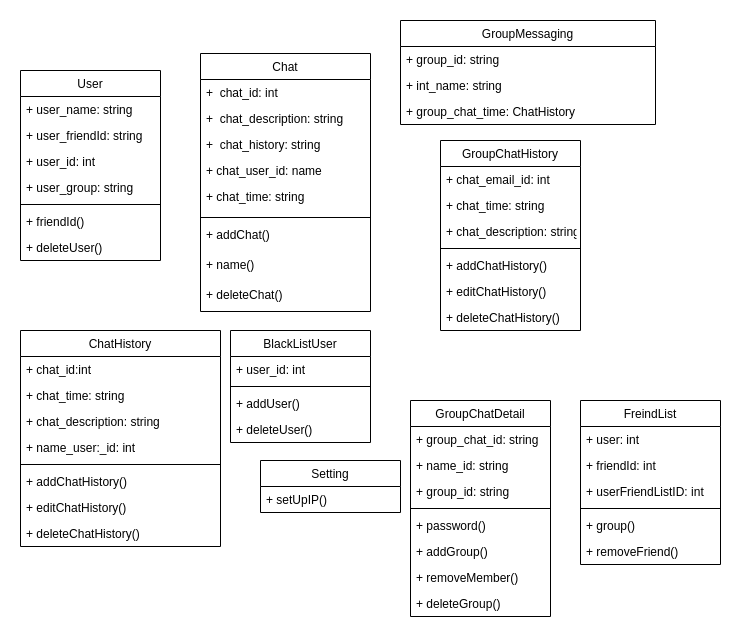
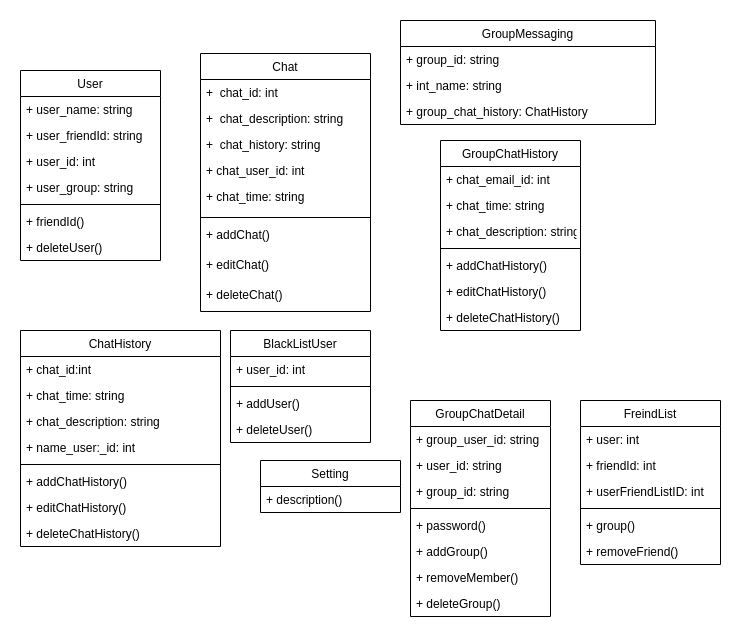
(499, 112) -> (509, 112)
(267, 171) -> (262, 171)
(231, 265) -> (243, 265)
(485, 440) -> (485, 440)
(465, 466) -> (465, 466)
(301, 500) -> (312, 500)
